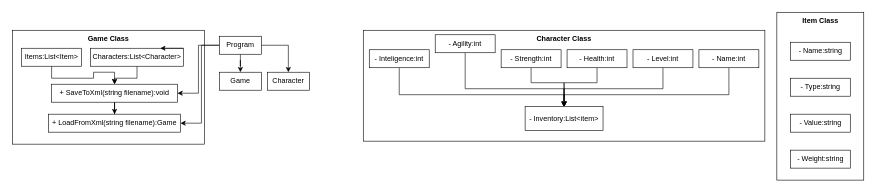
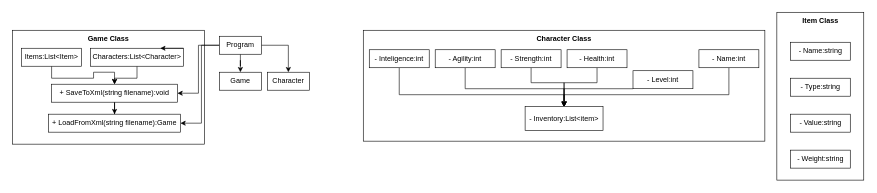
(465, 44) -> (465, 59)
(663, 59) -> (663, 80)
